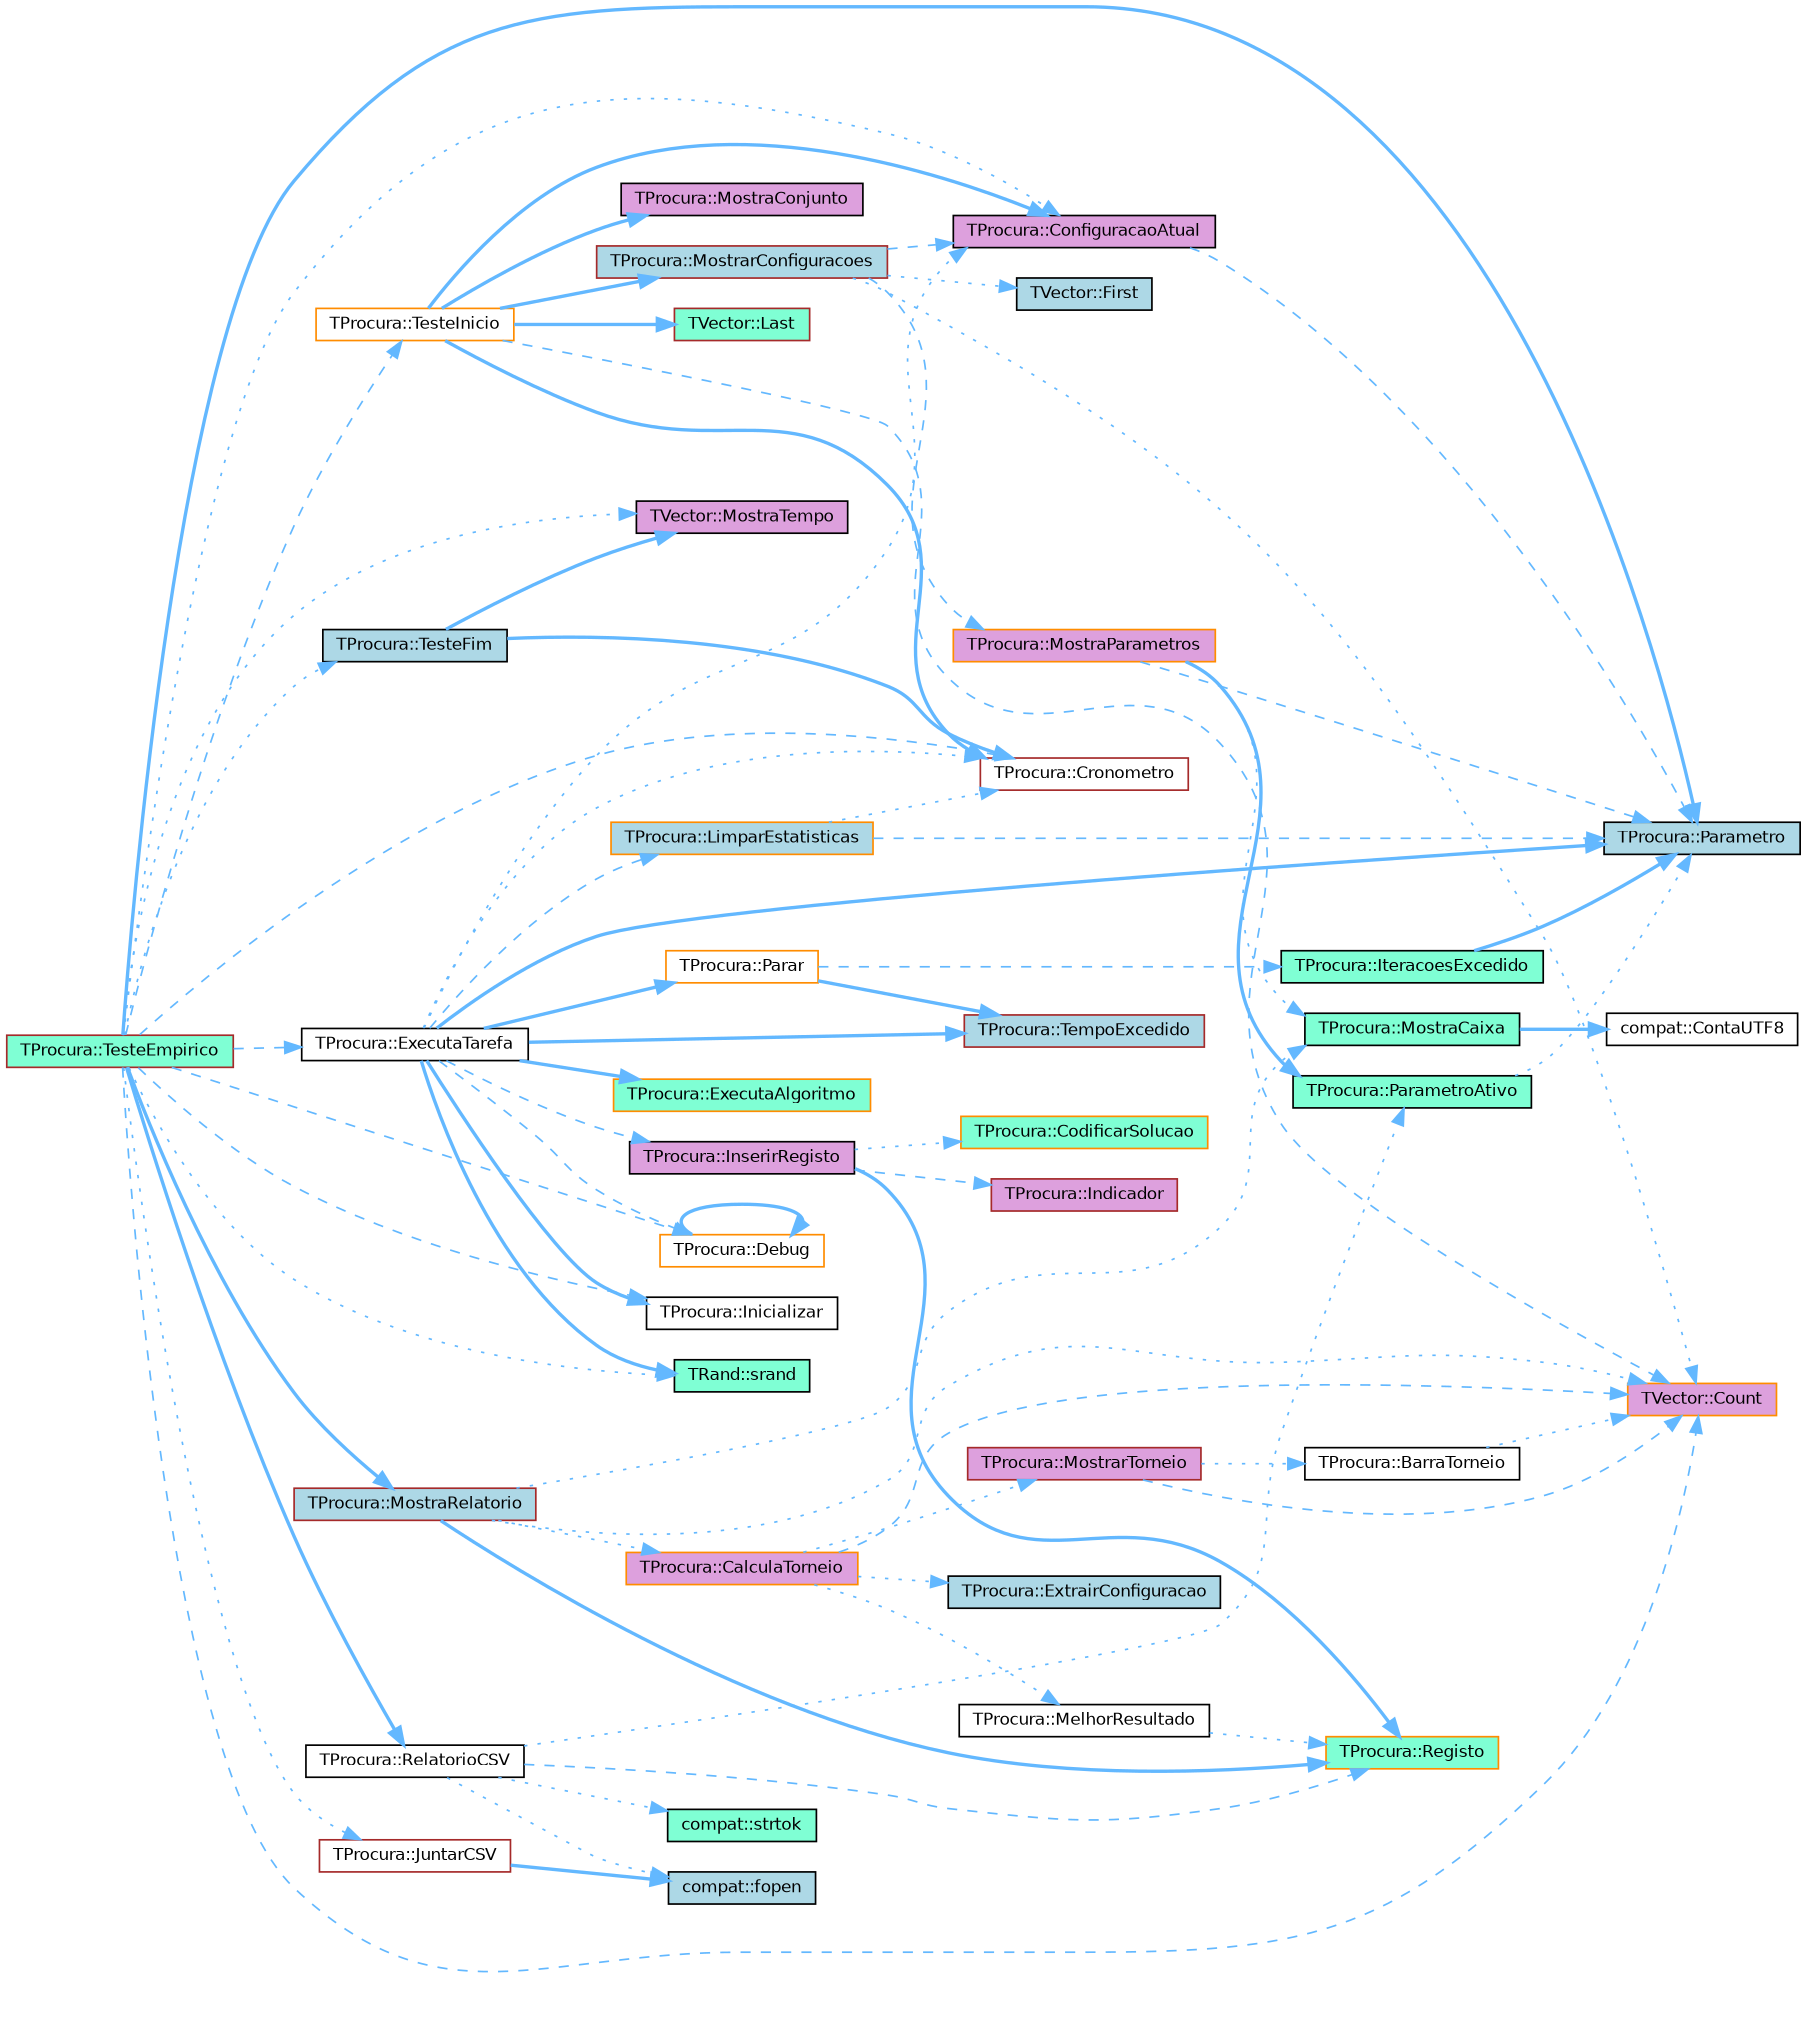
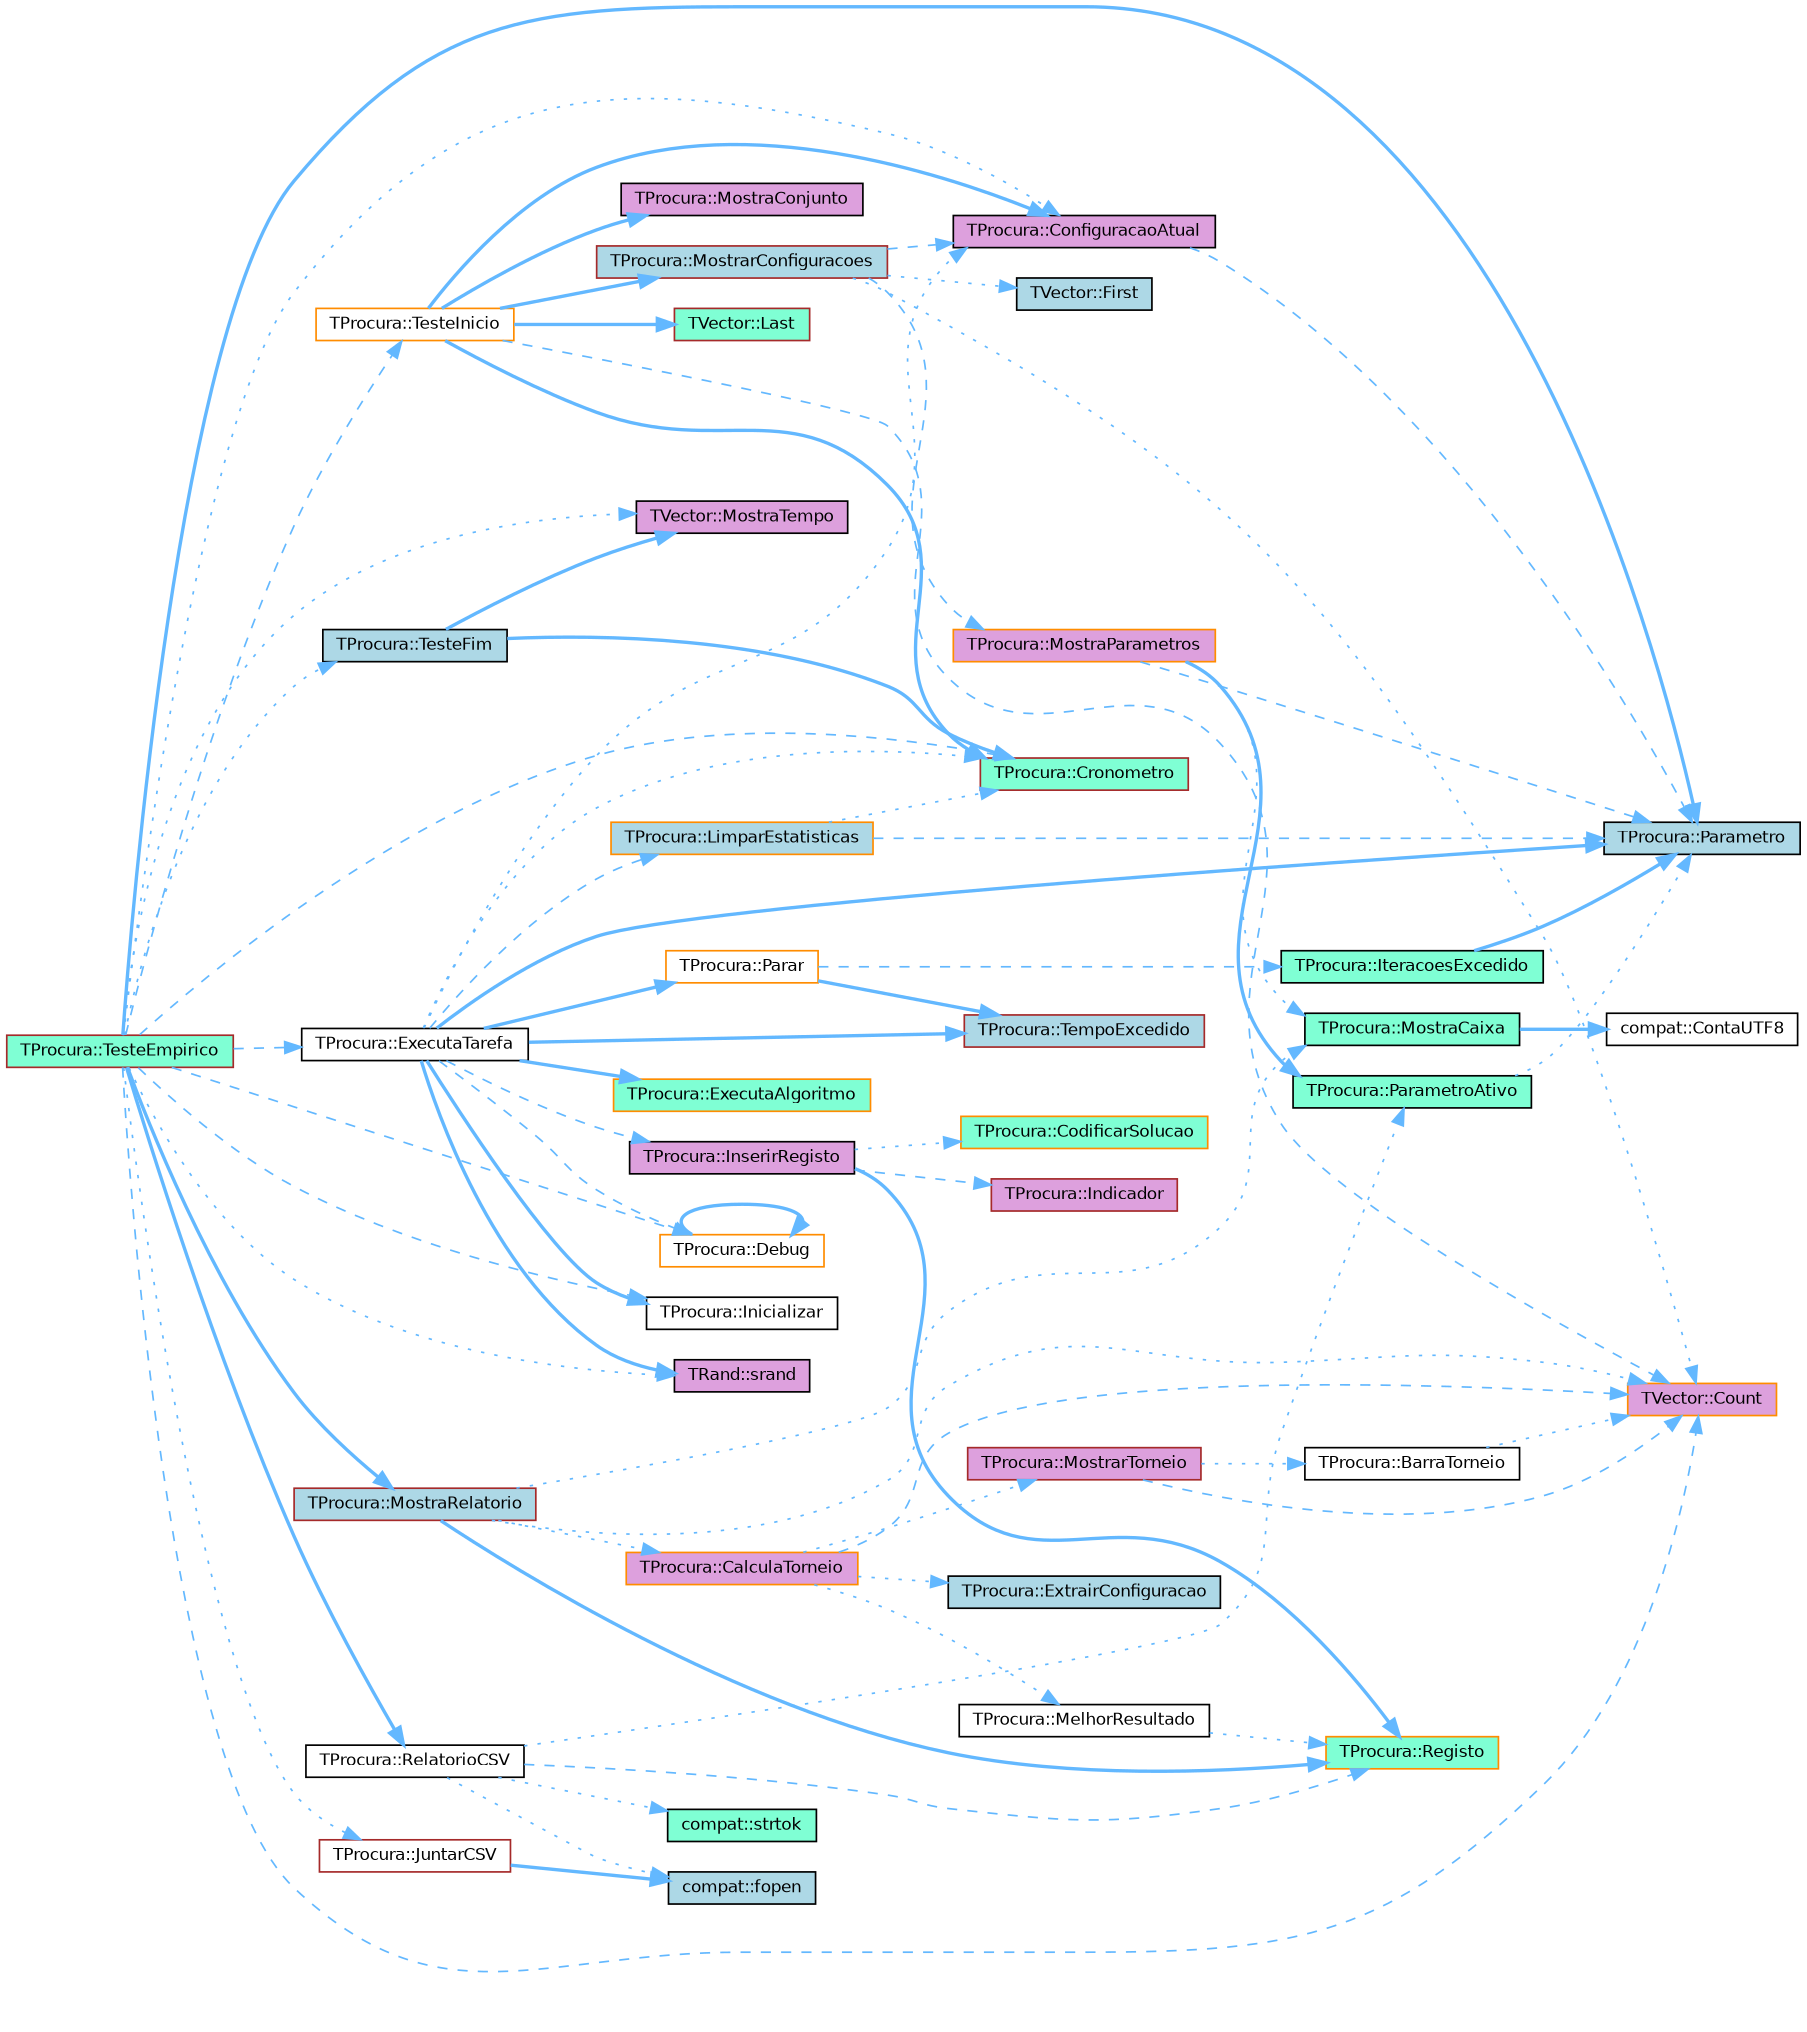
(1084, 774) -> (1084, 774)
(742, 1376) -> (742, 1376)
